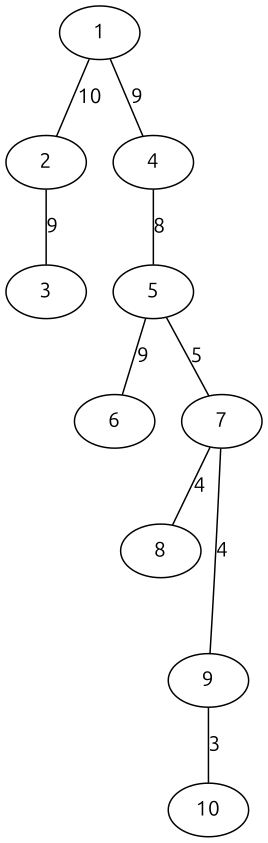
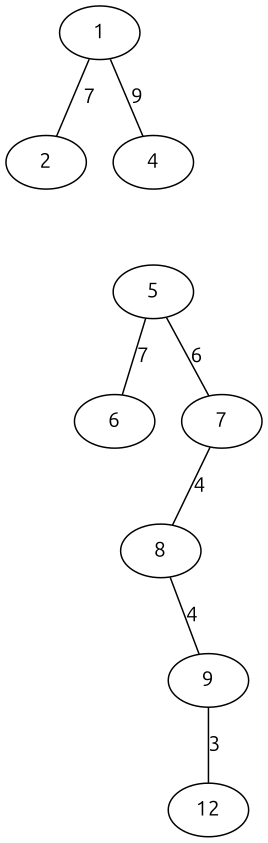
(90, 98) -> (90, 98)
(153, 227) -> none
(46, 292) -> none
(144, 357) -> (144, 357)
(197, 357) -> (197, 357)
(216, 551) -> (185, 616)
(208, 810) -> (208, 810)
